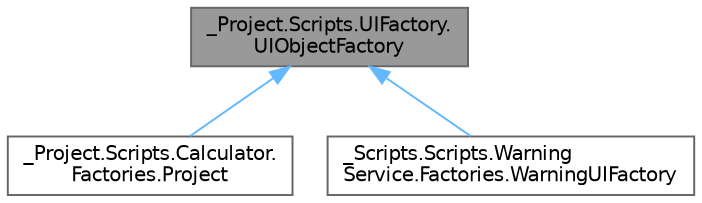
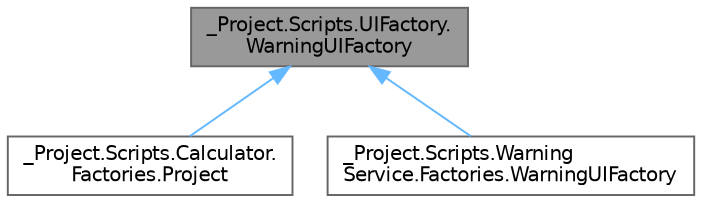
(330, 37) -> (330, 37)
(511, 166) -> (511, 166)
